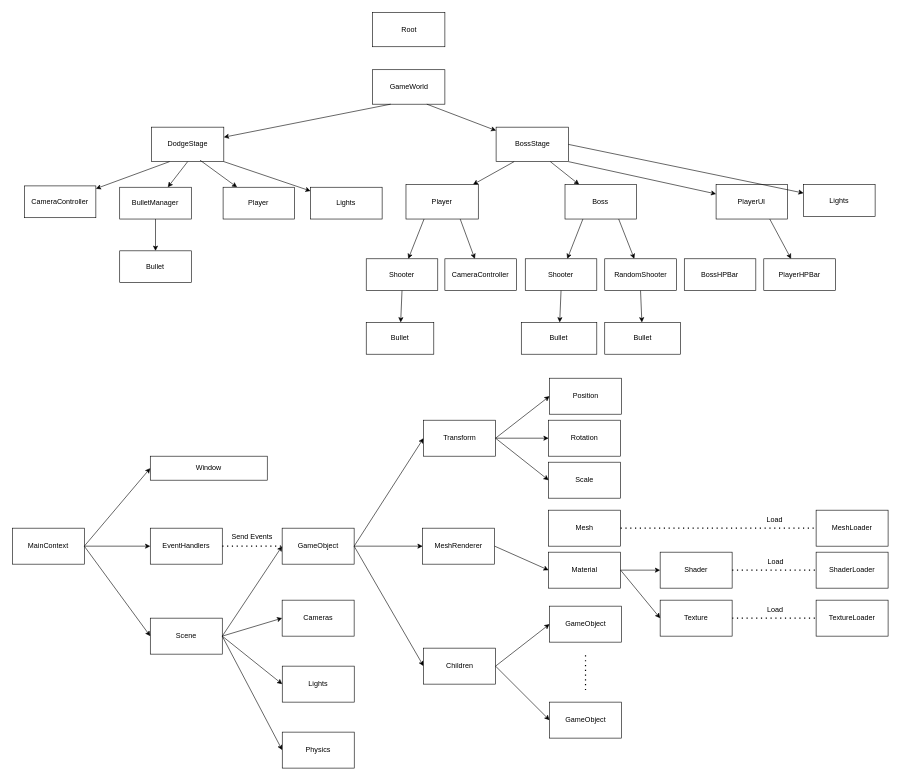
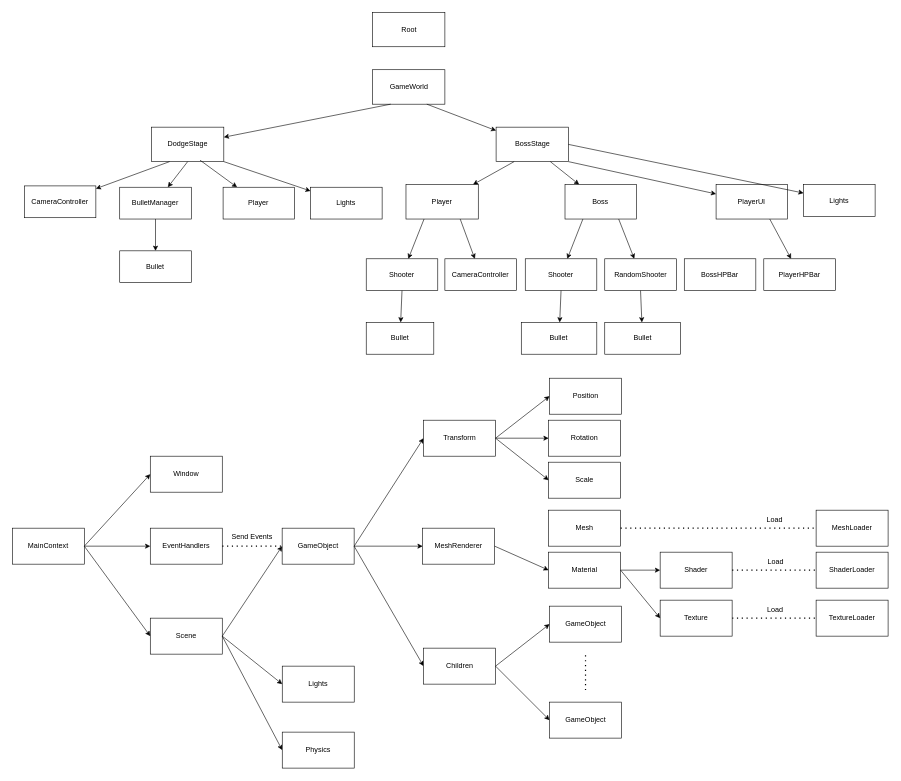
(209, 468) -> (186, 474)
(318, 618) -> none
(251, 628) -> none
